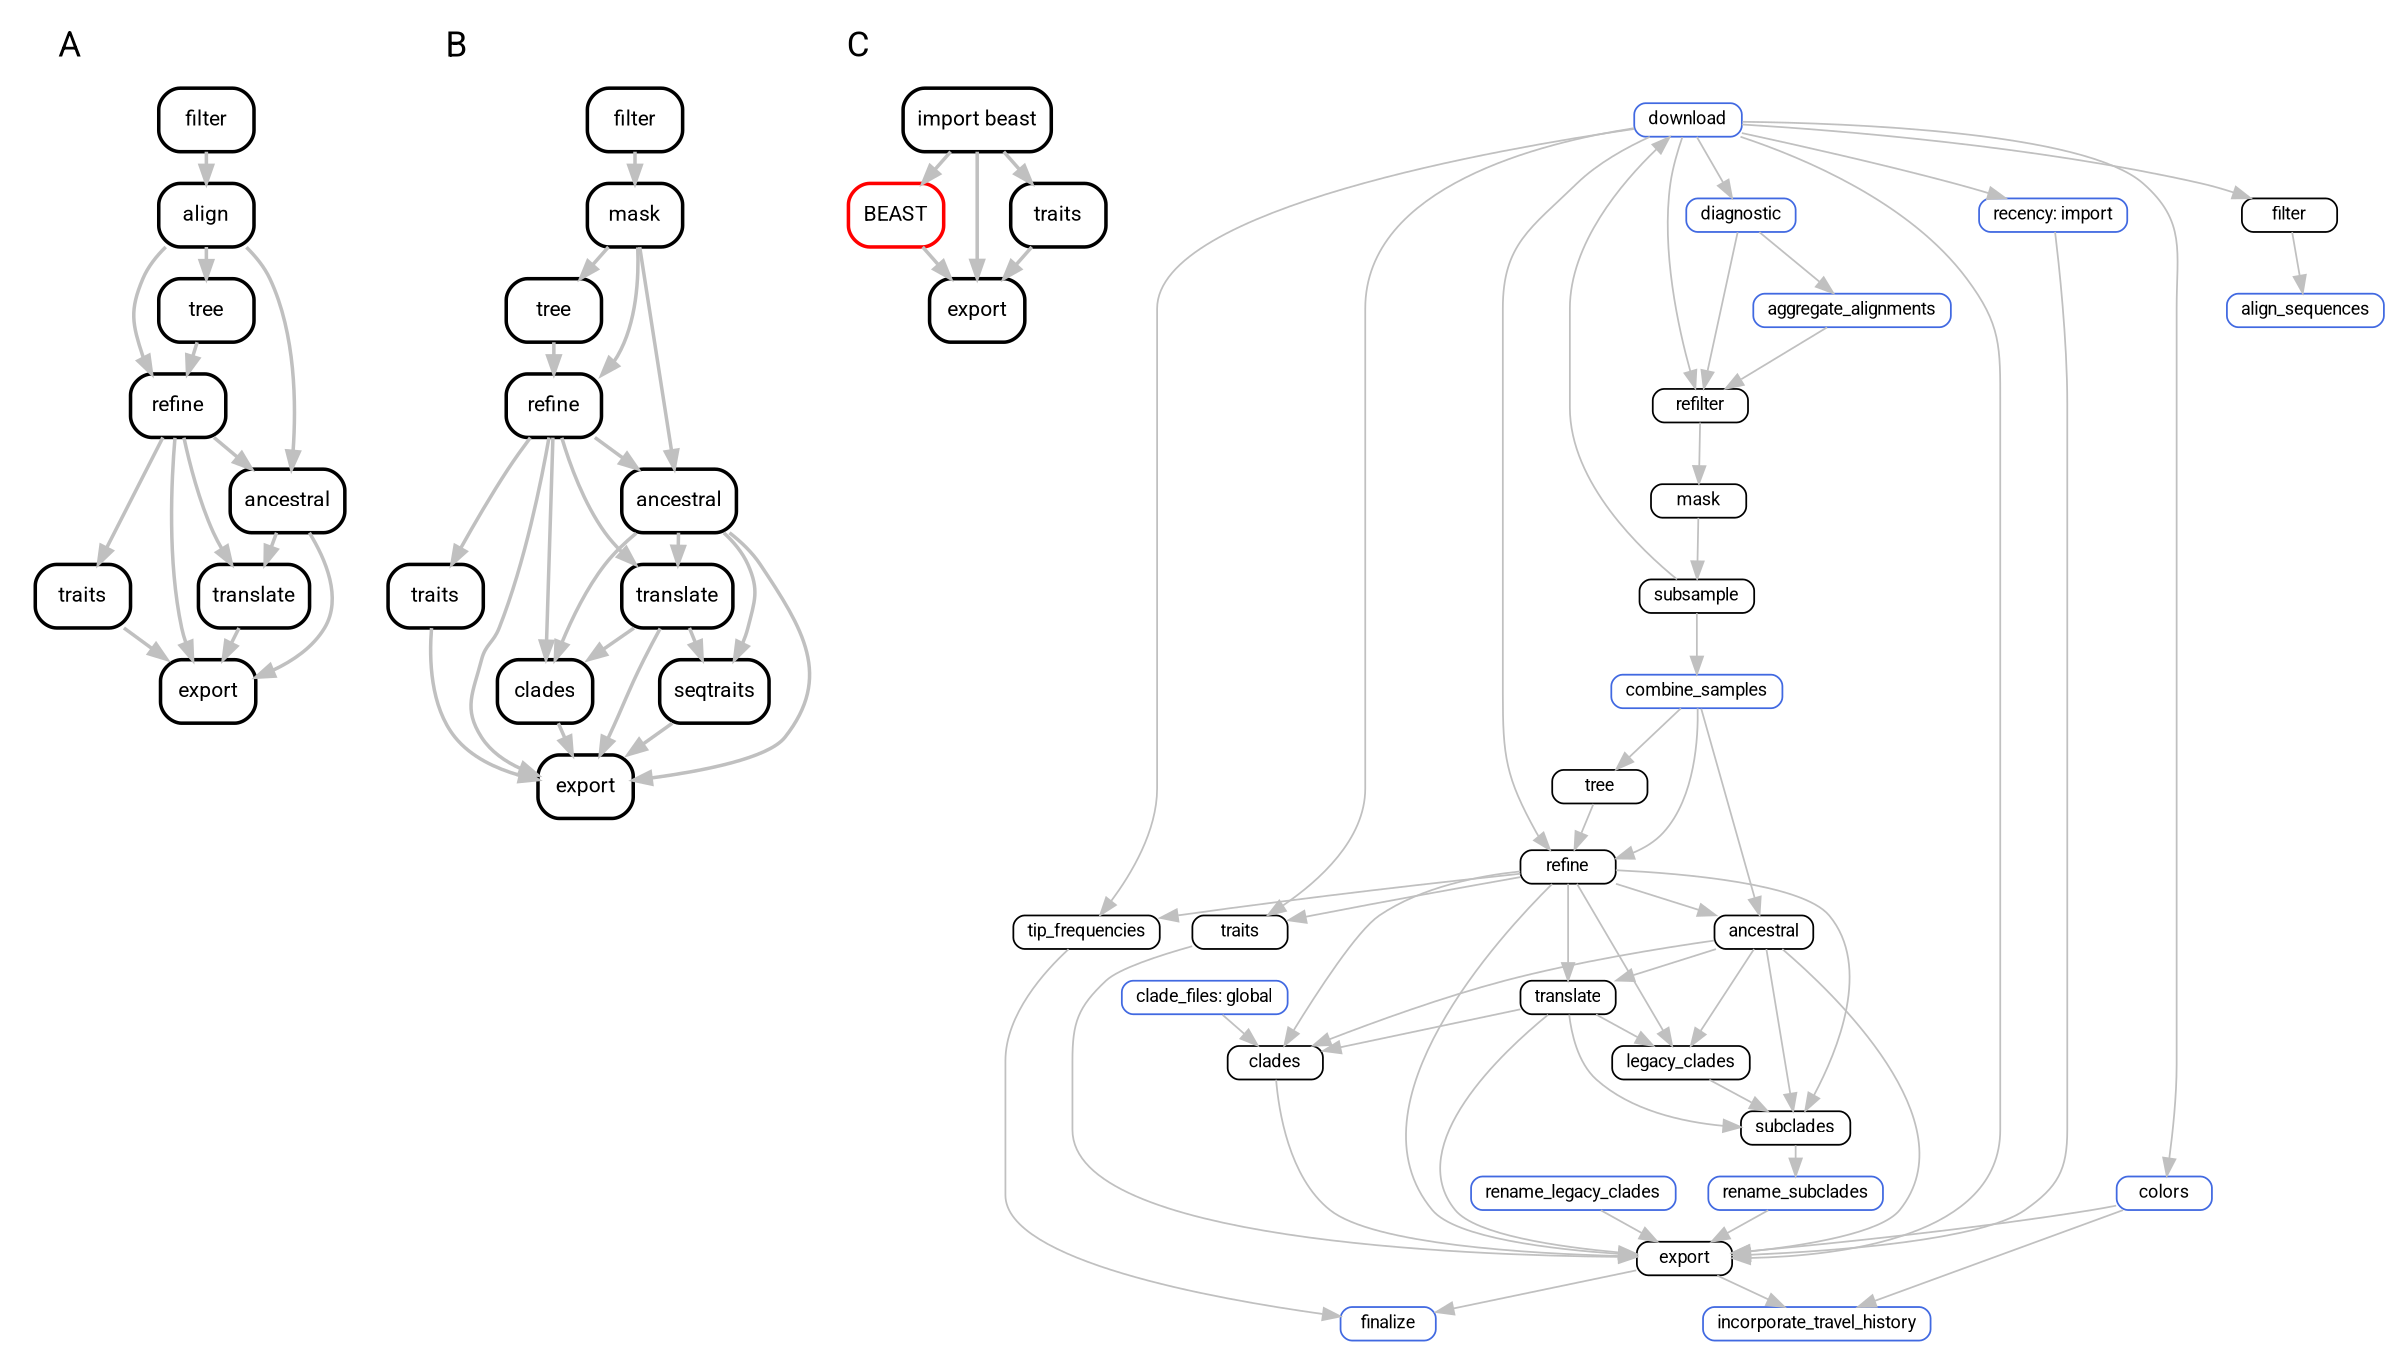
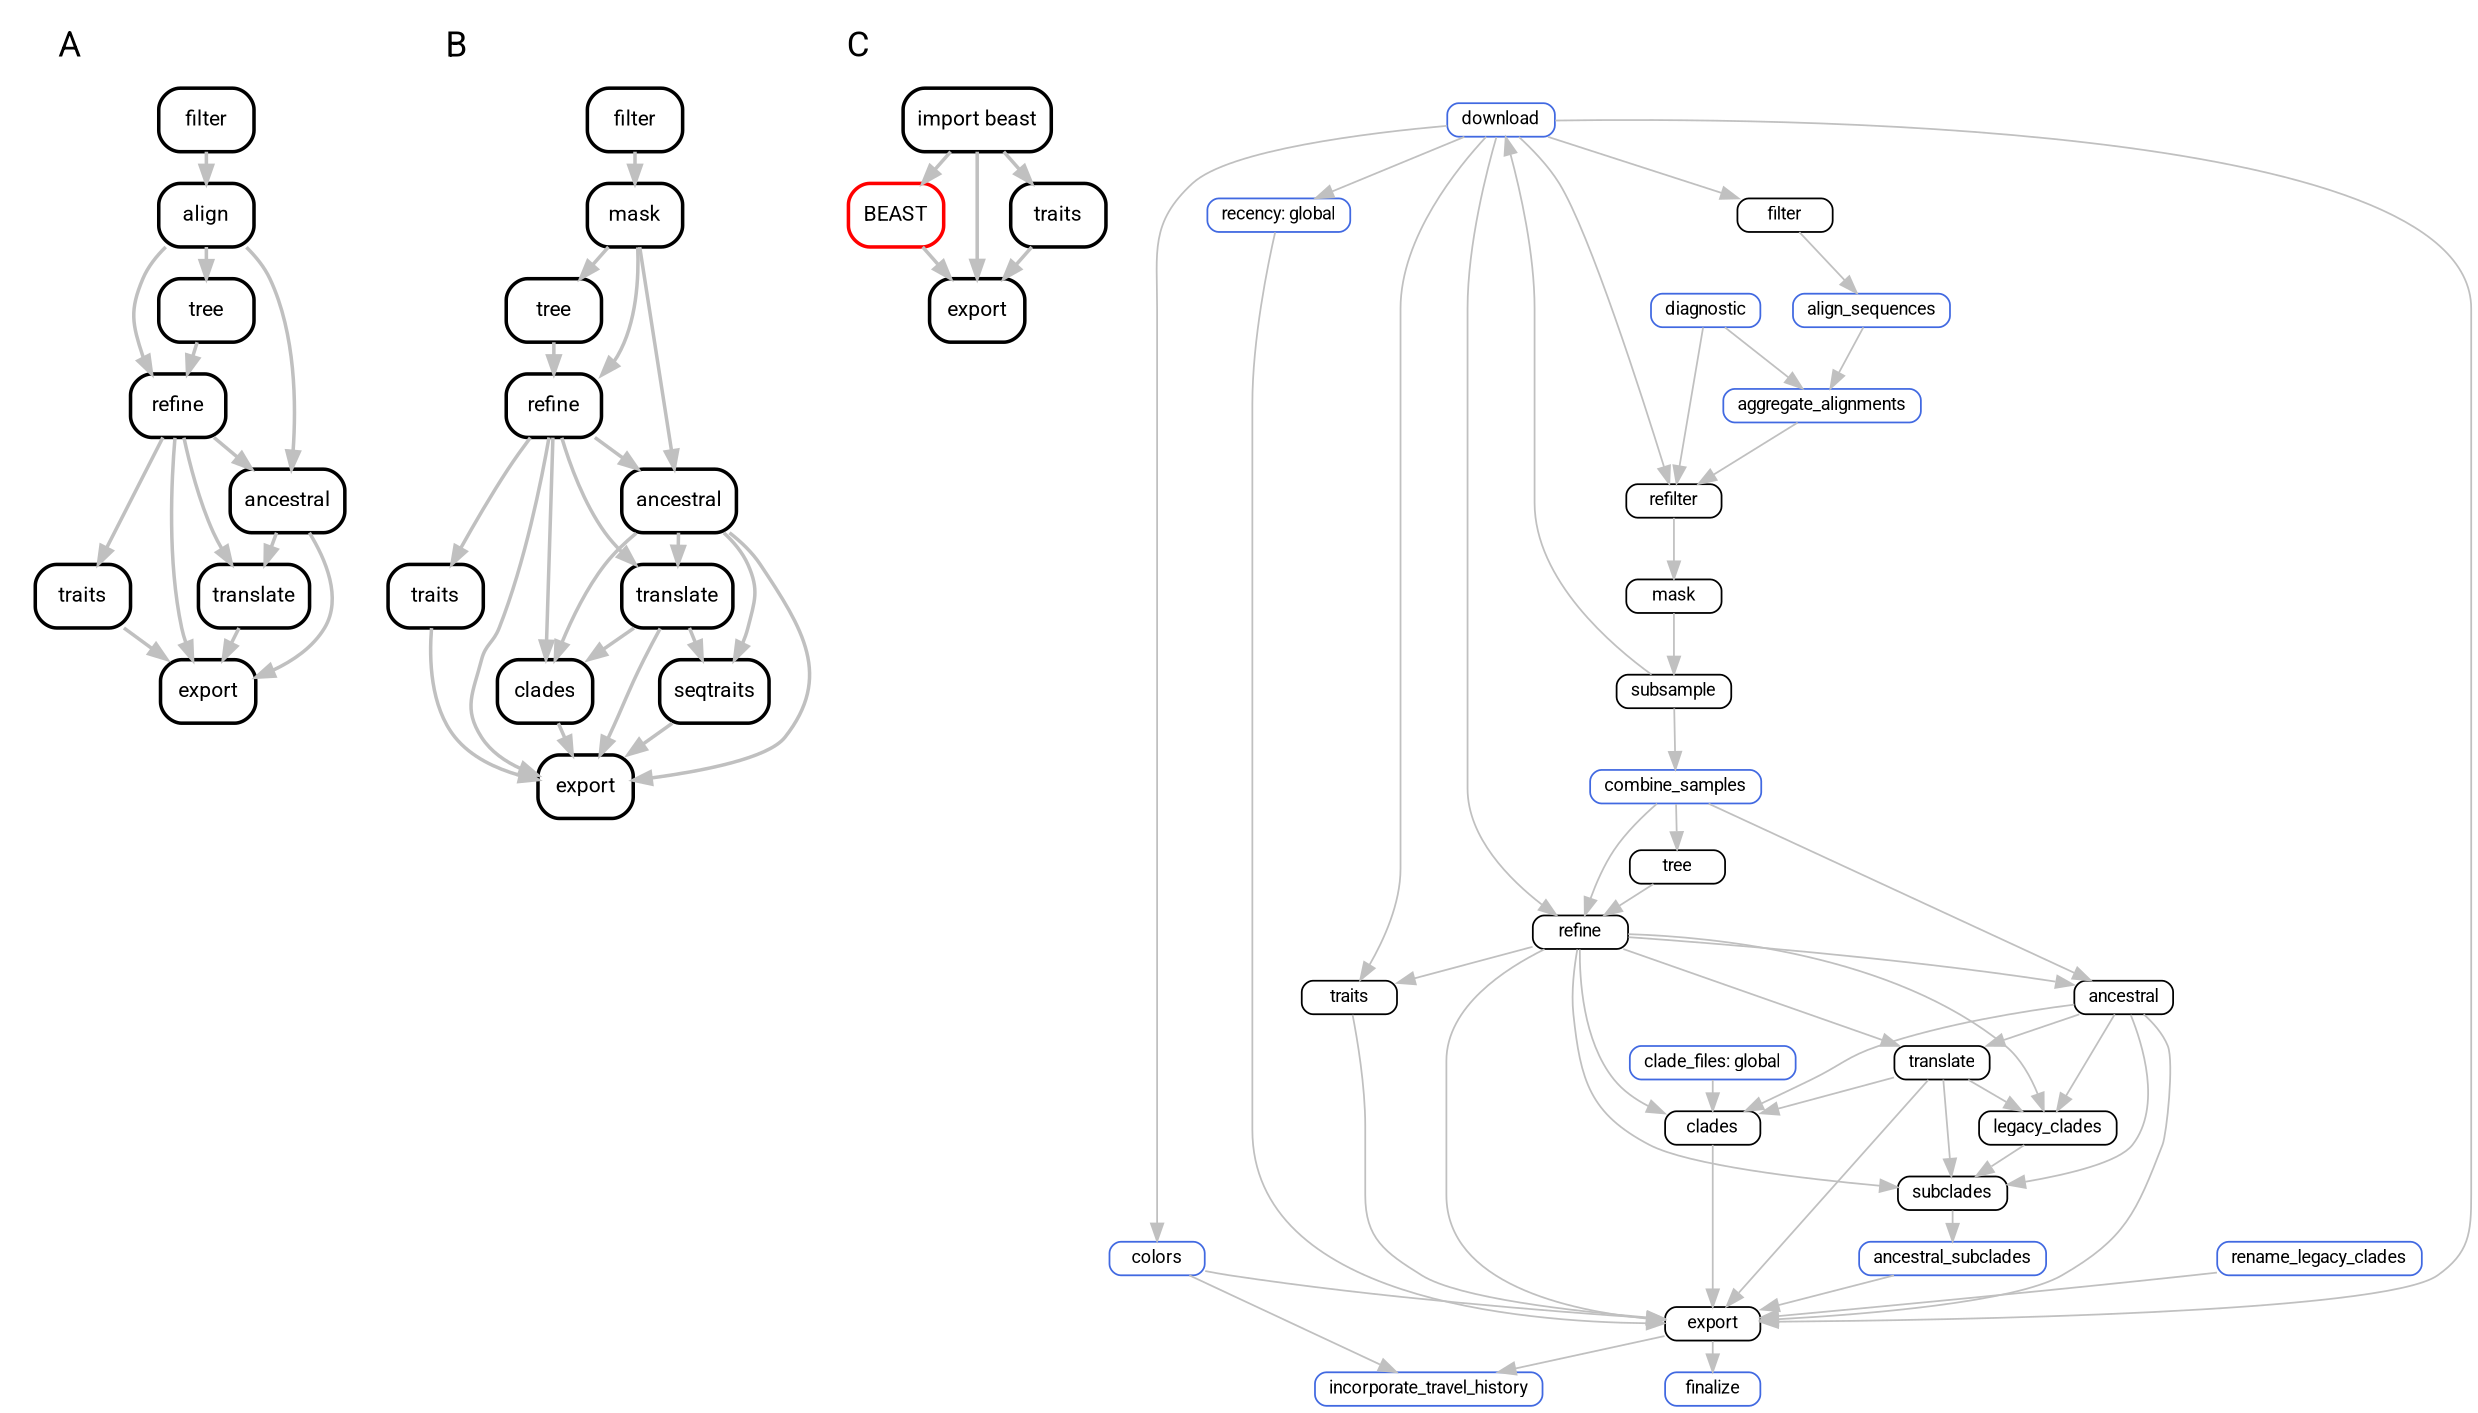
(1710, 160) -> none
(2053, 215) -> (1279, 215)
none -> (1851, 350)
(1087, 932) -> none
(1796, 1193) -> (1953, 1259)
